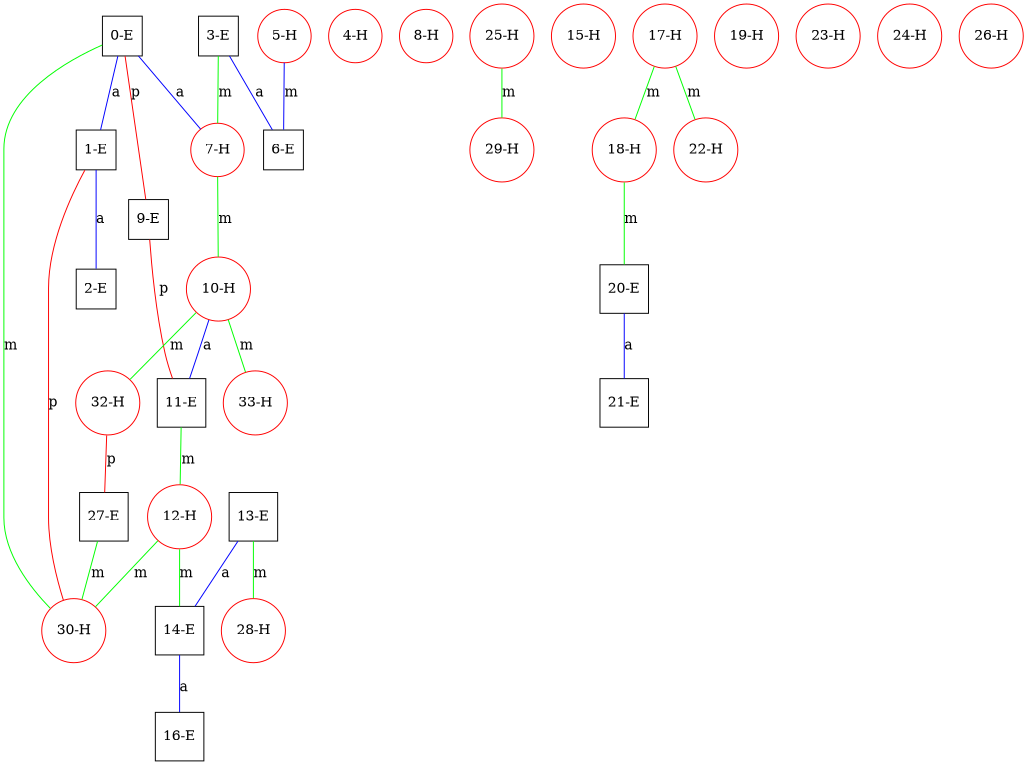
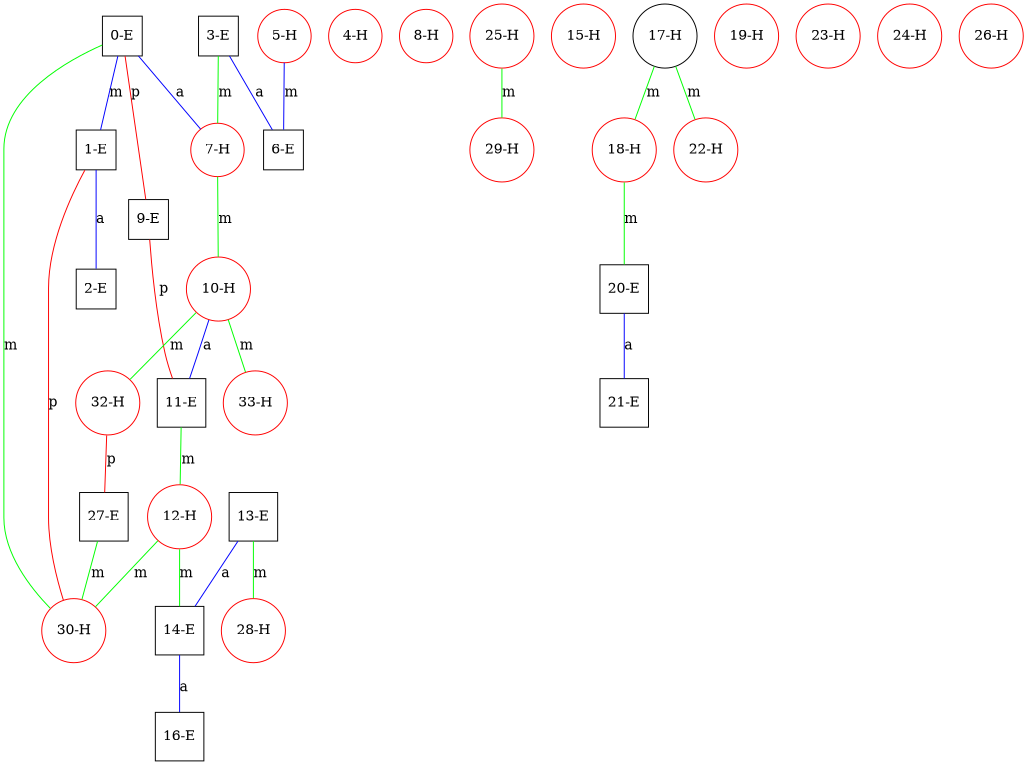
(665, 36) -> (665, 36)
(116, 93) -> (116, 93)
